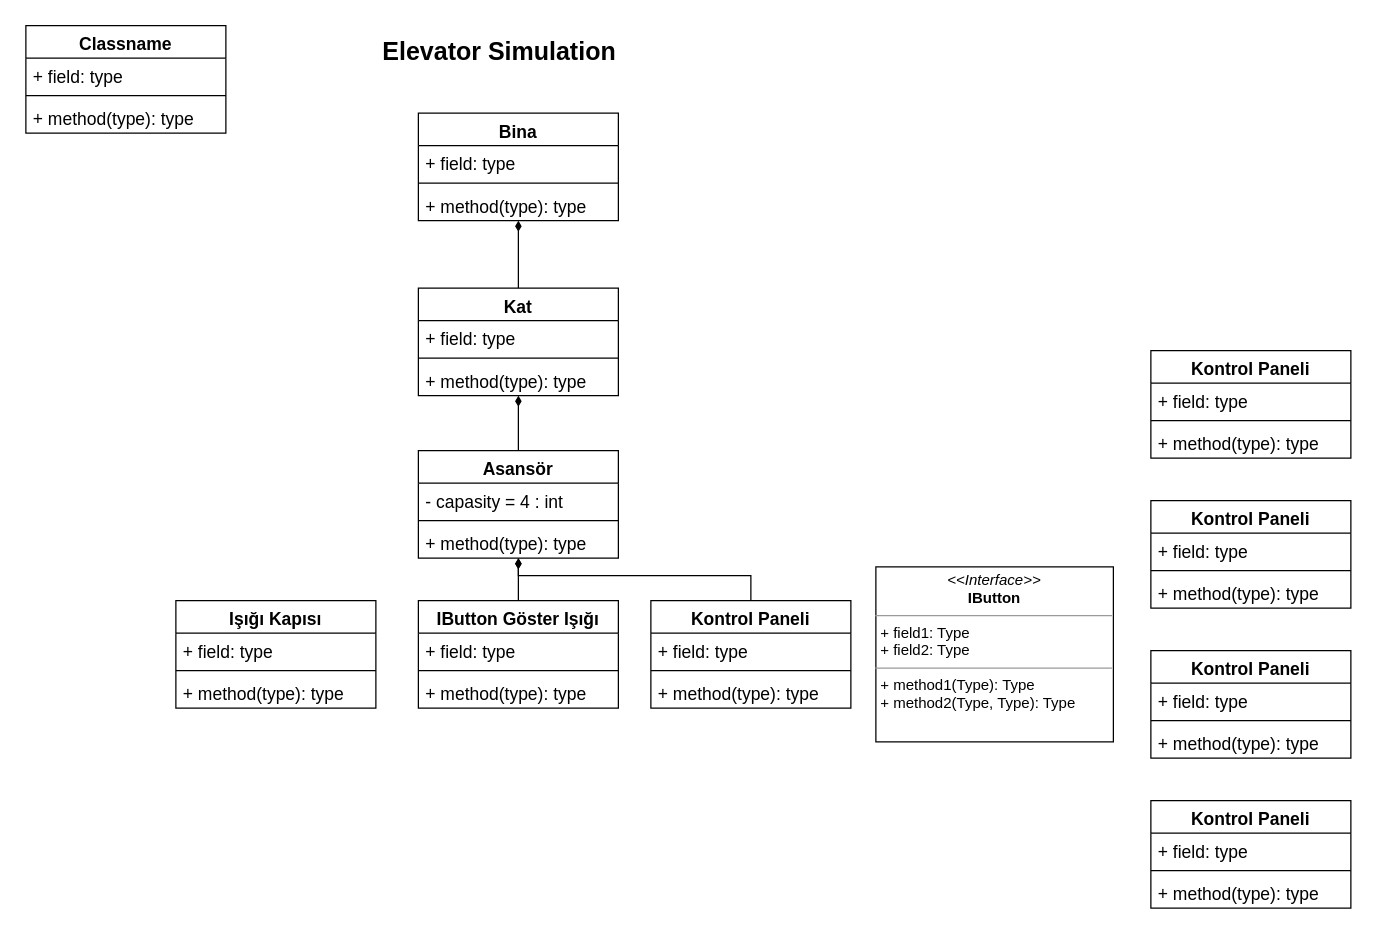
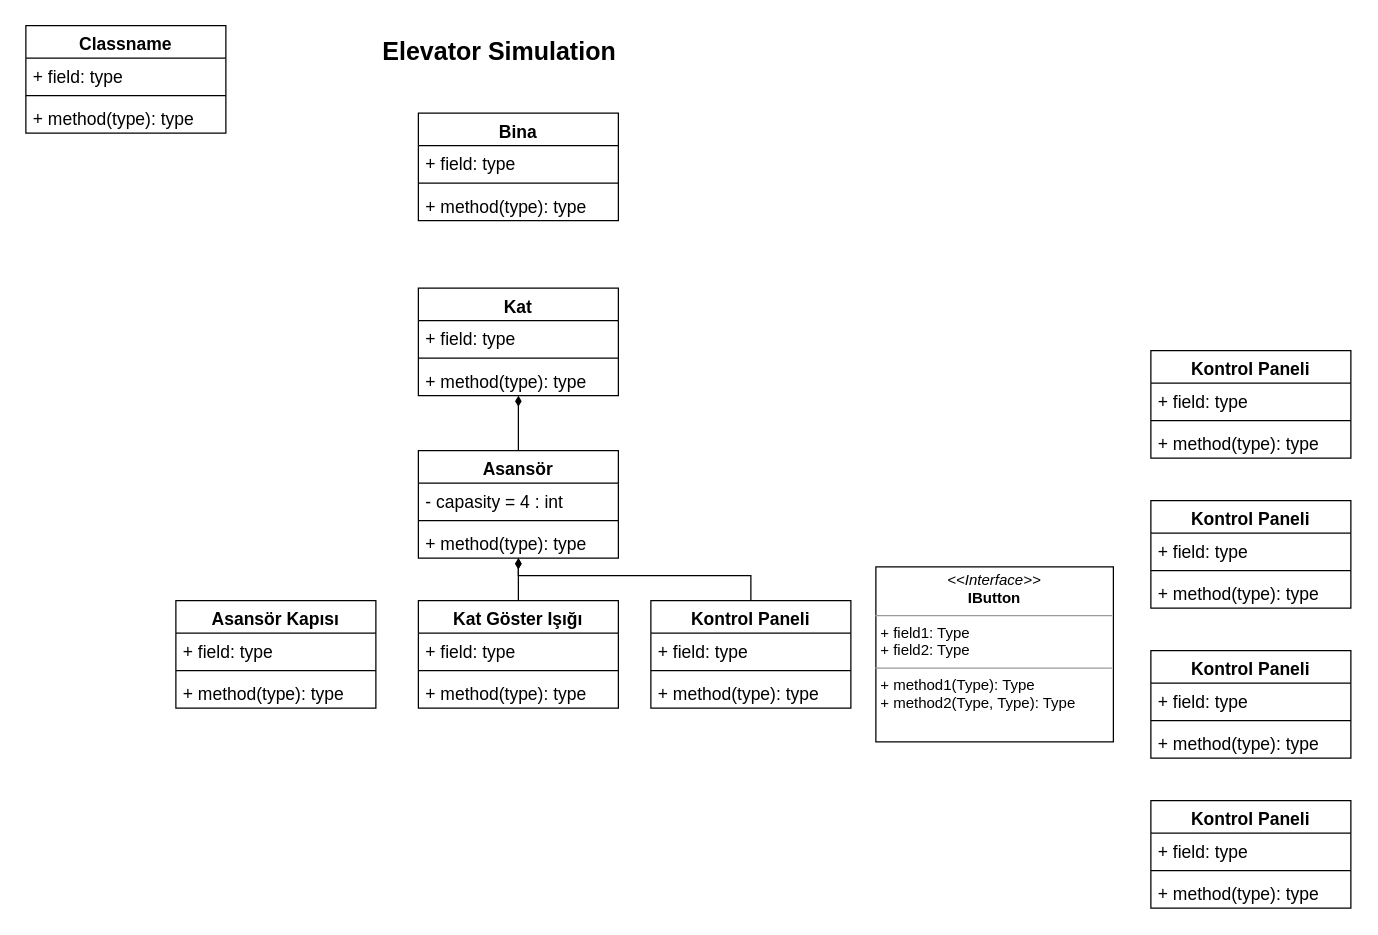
(518, 260) -> none
(275, 619) -> (275, 619)
(518, 619) -> (518, 619)
